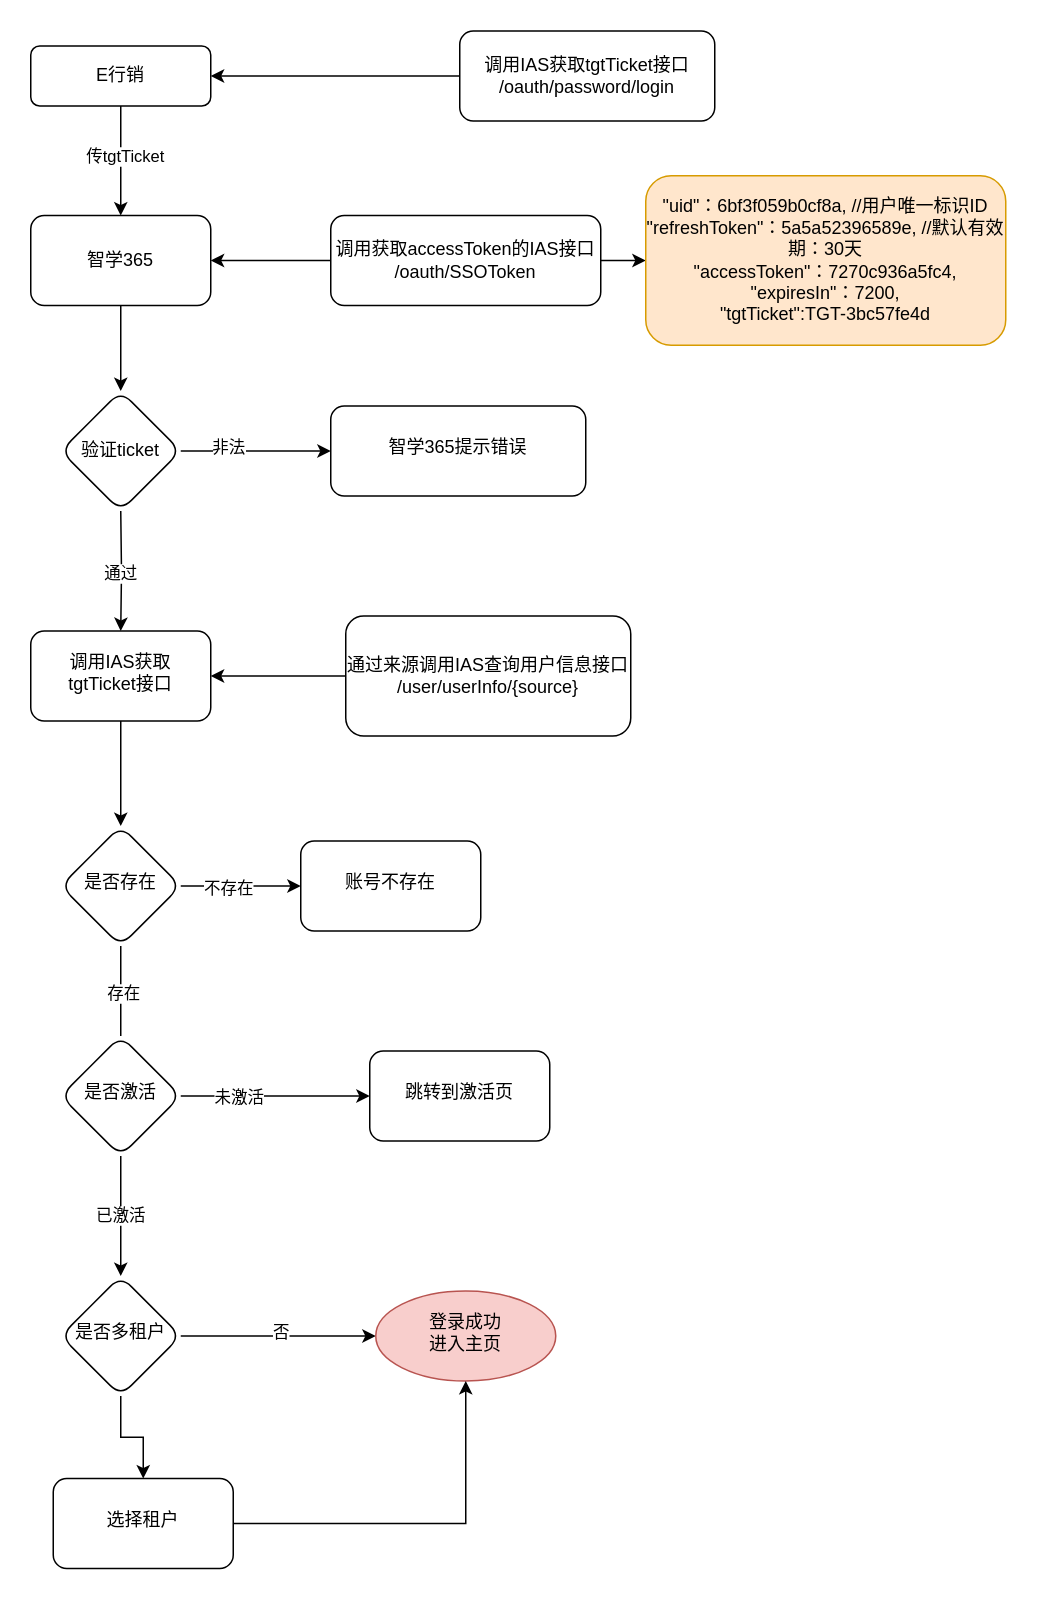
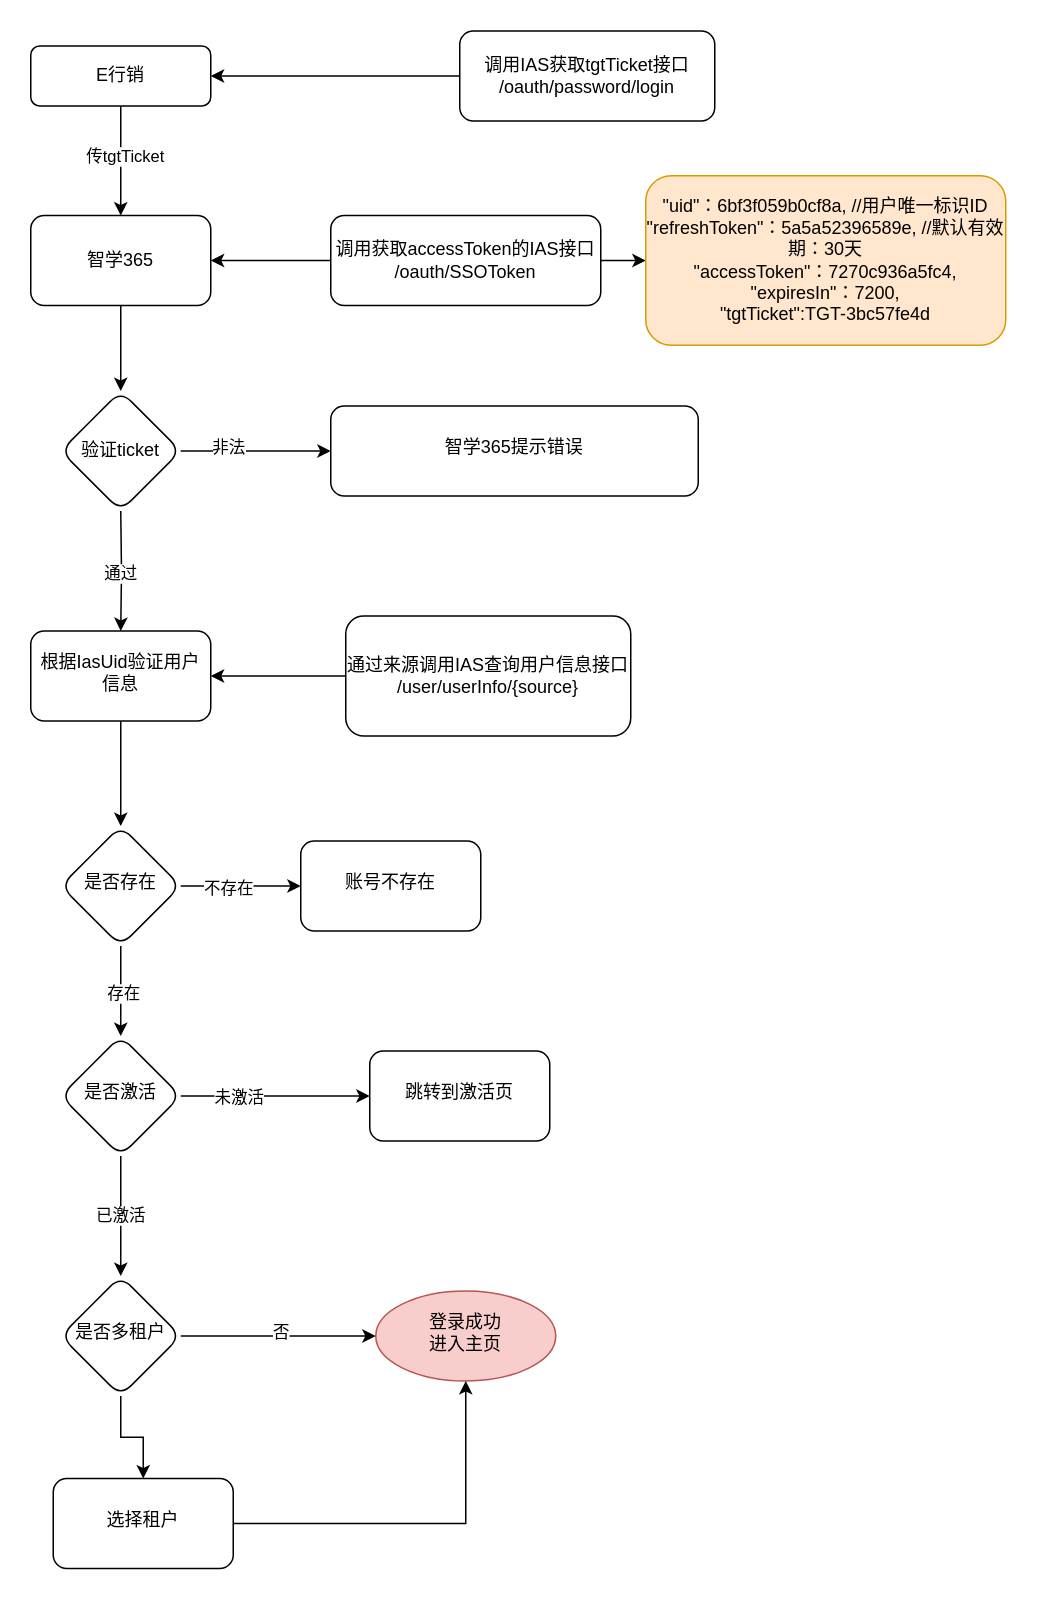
(458, 451) -> (515, 451)
(121, 673) -> (121, 673)
(121, 1029) -> (121, 1024)
